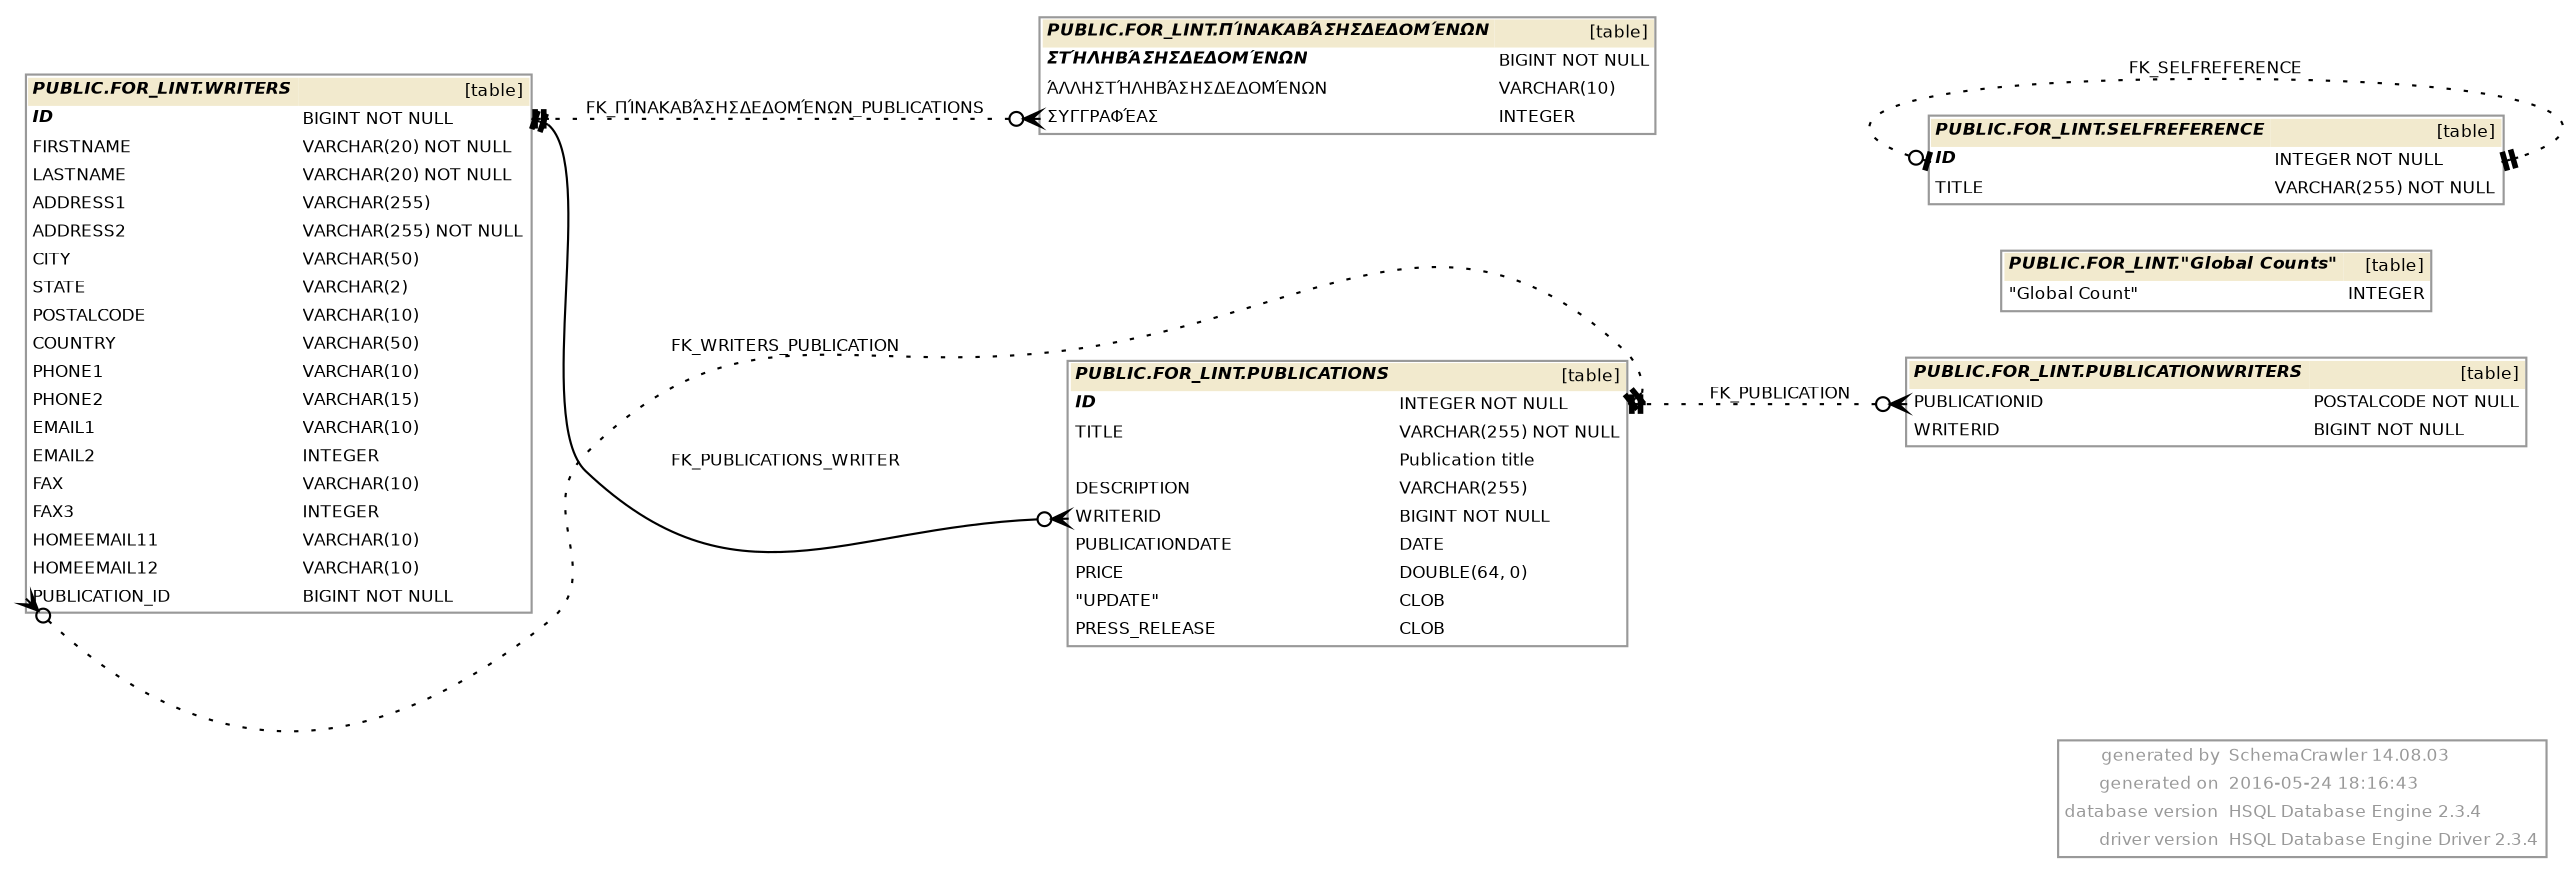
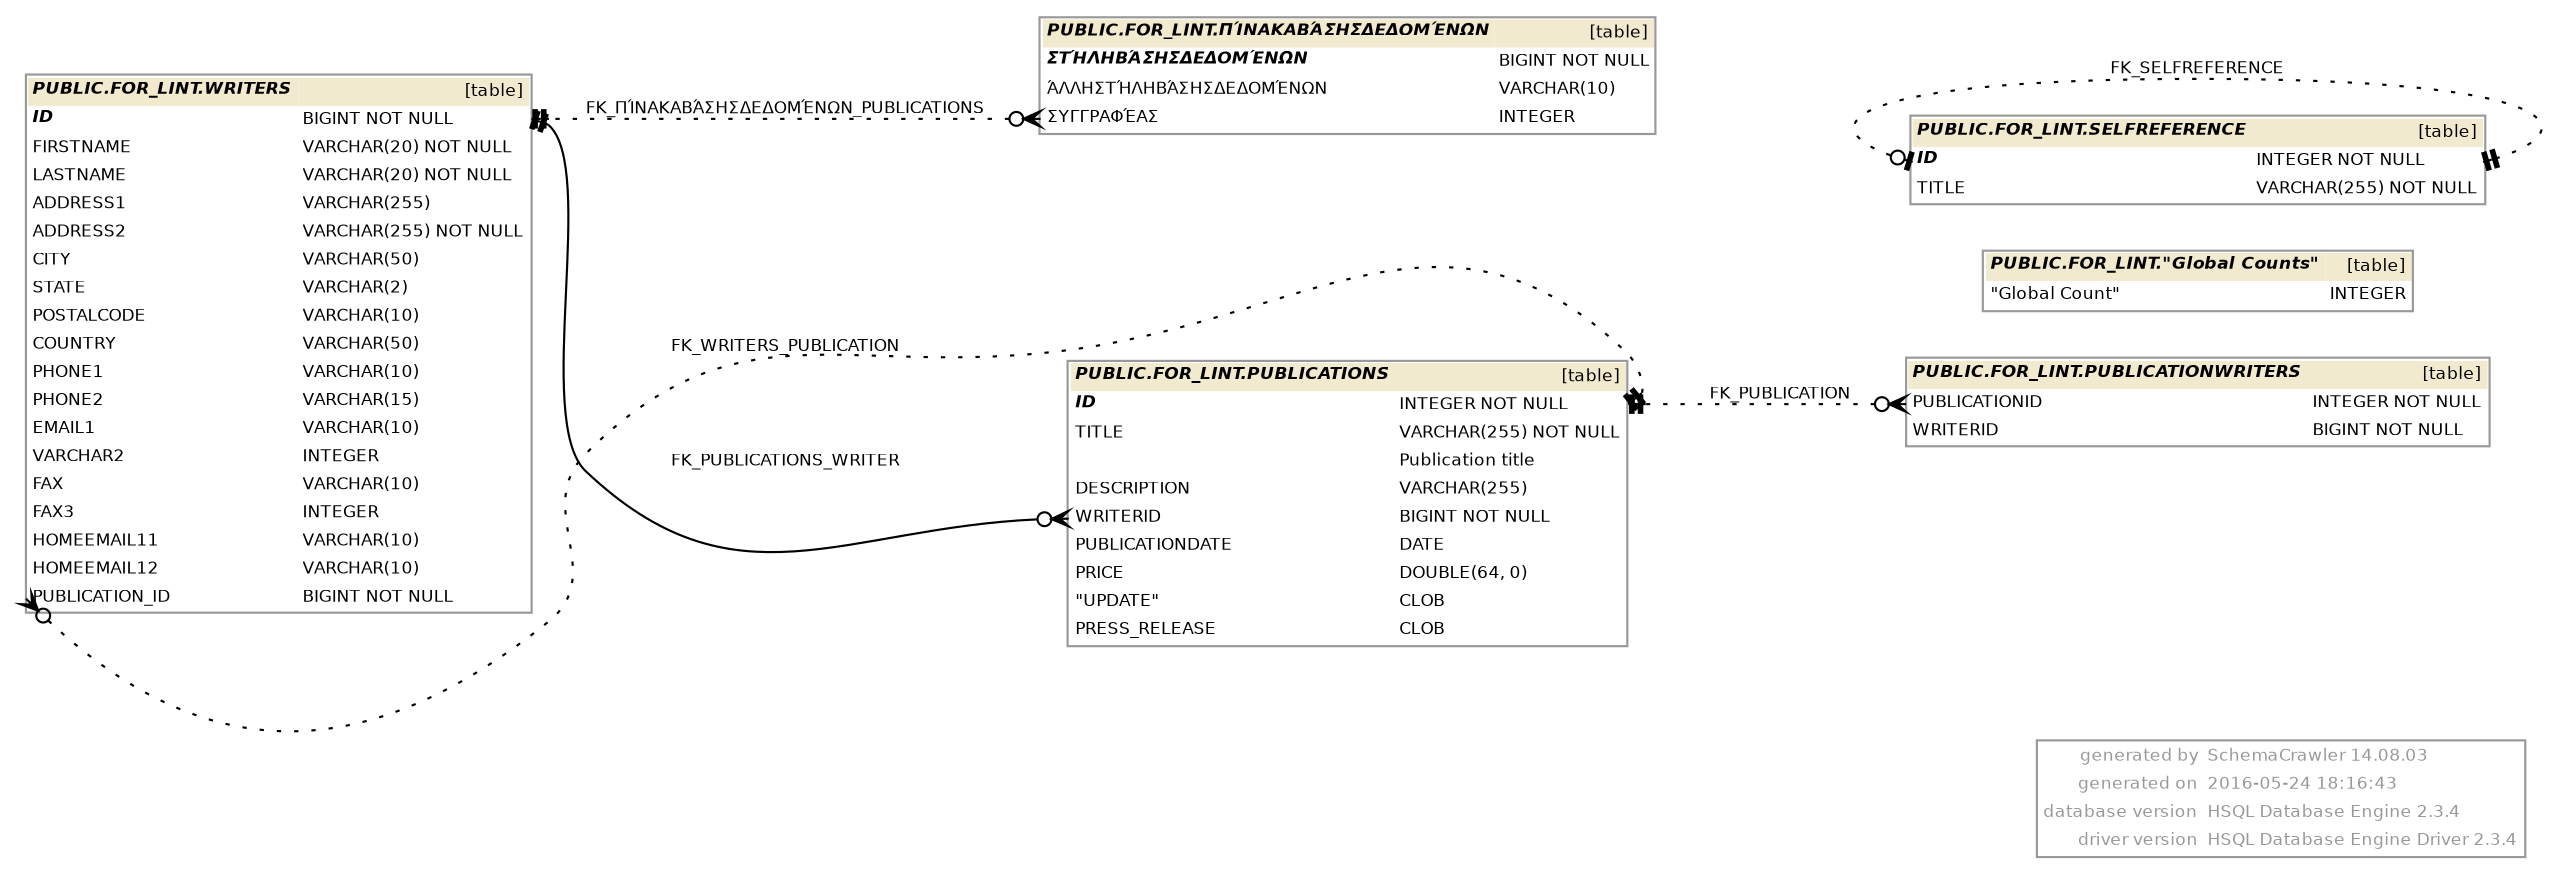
(2417, 402) -> (2398, 402)
(65, 456) -> (79, 456)
